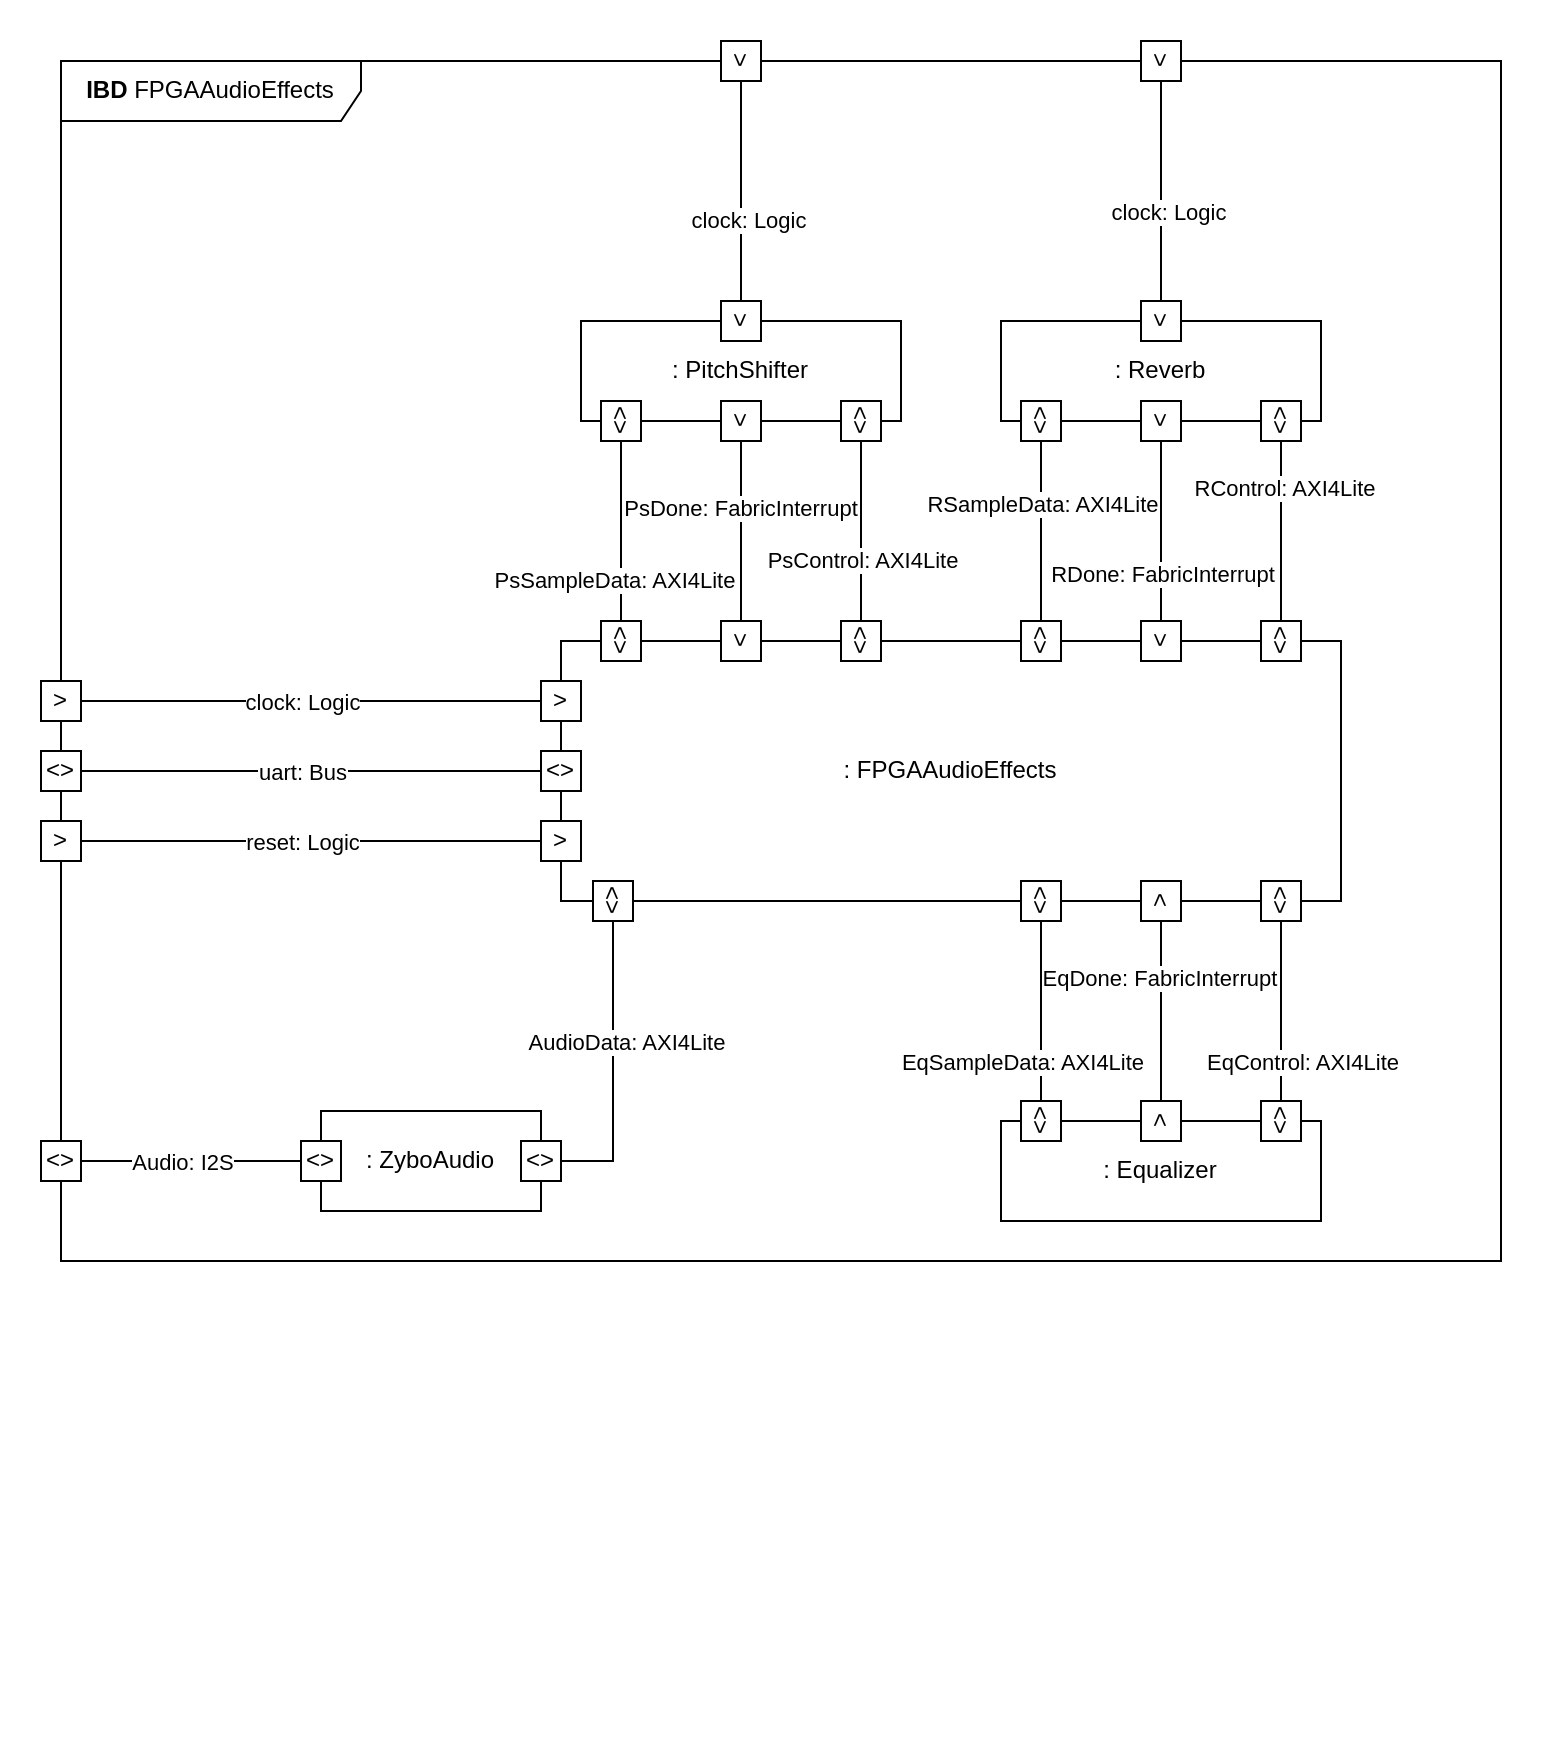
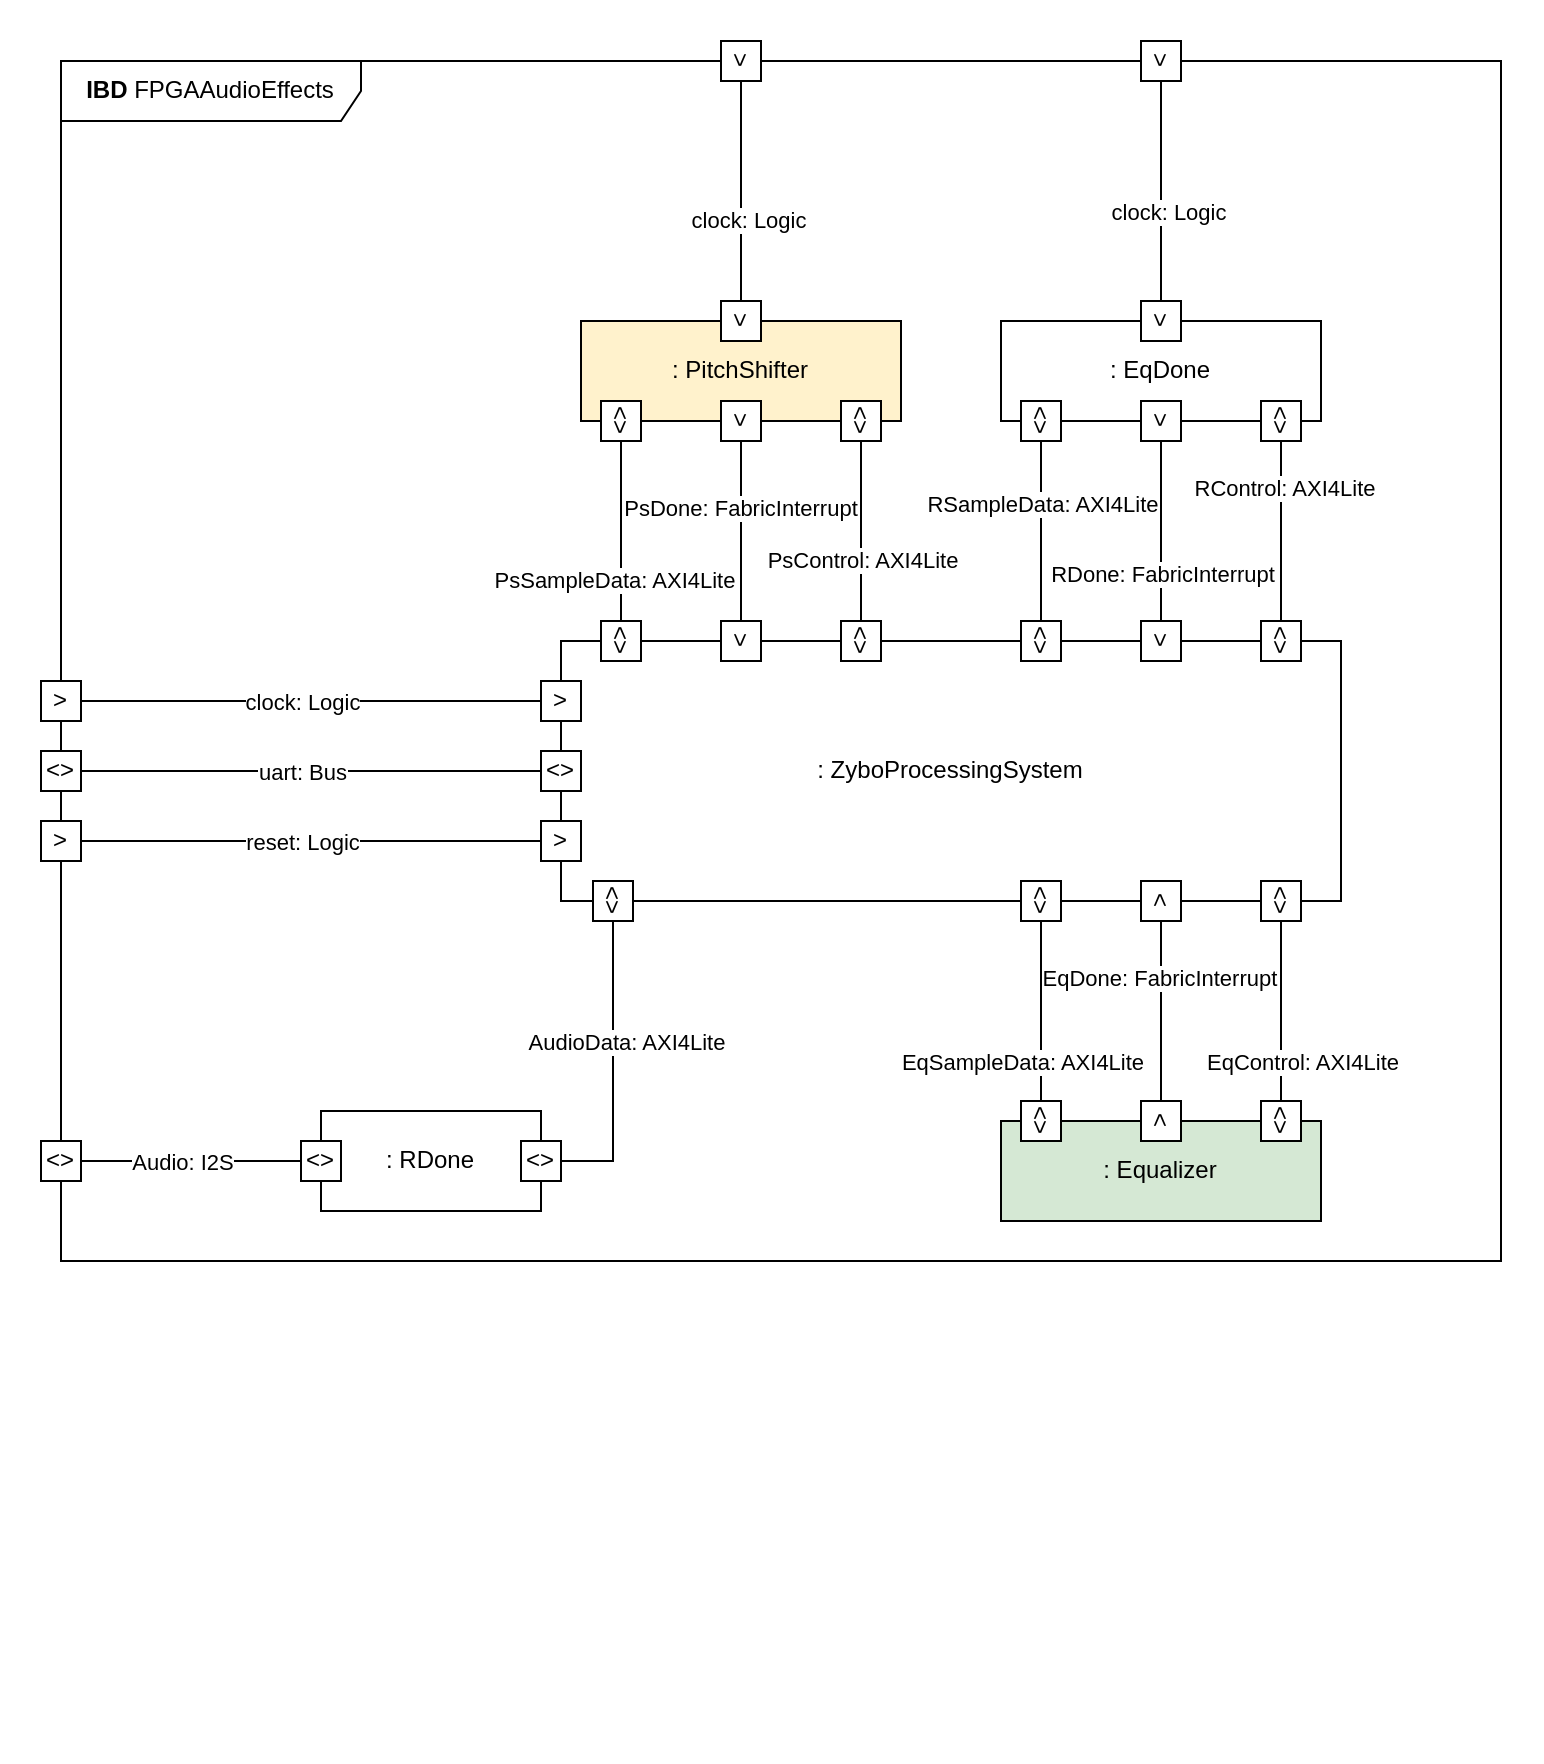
(741, 371) -> (741, 371)
(1161, 371) -> (1161, 371)
(951, 771) -> (951, 771)
(431, 1161) -> (431, 1161)
(1161, 1171) -> (1161, 1171)
